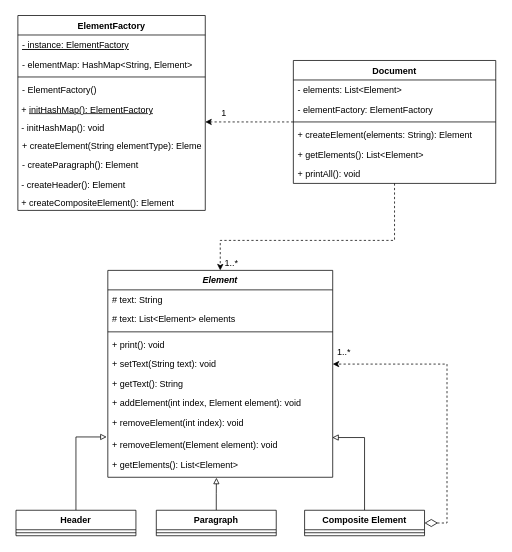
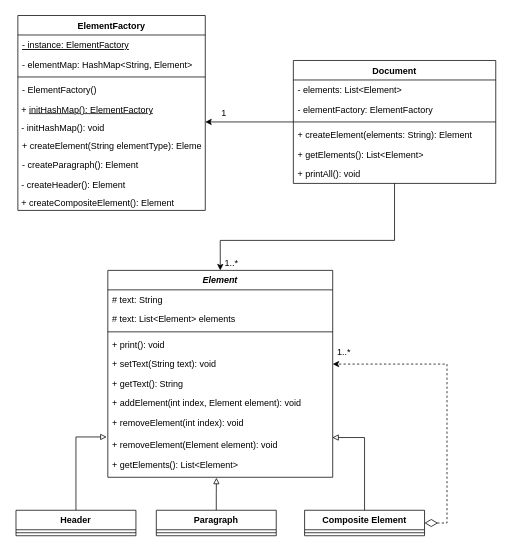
(250, 122) -> (250, 122)
(323, 240) -> (323, 240)
